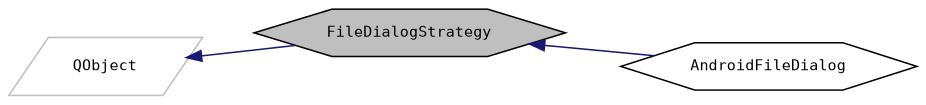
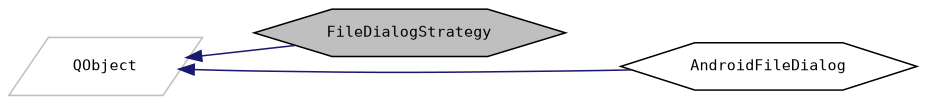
(599, 51) -> (413, 72)
